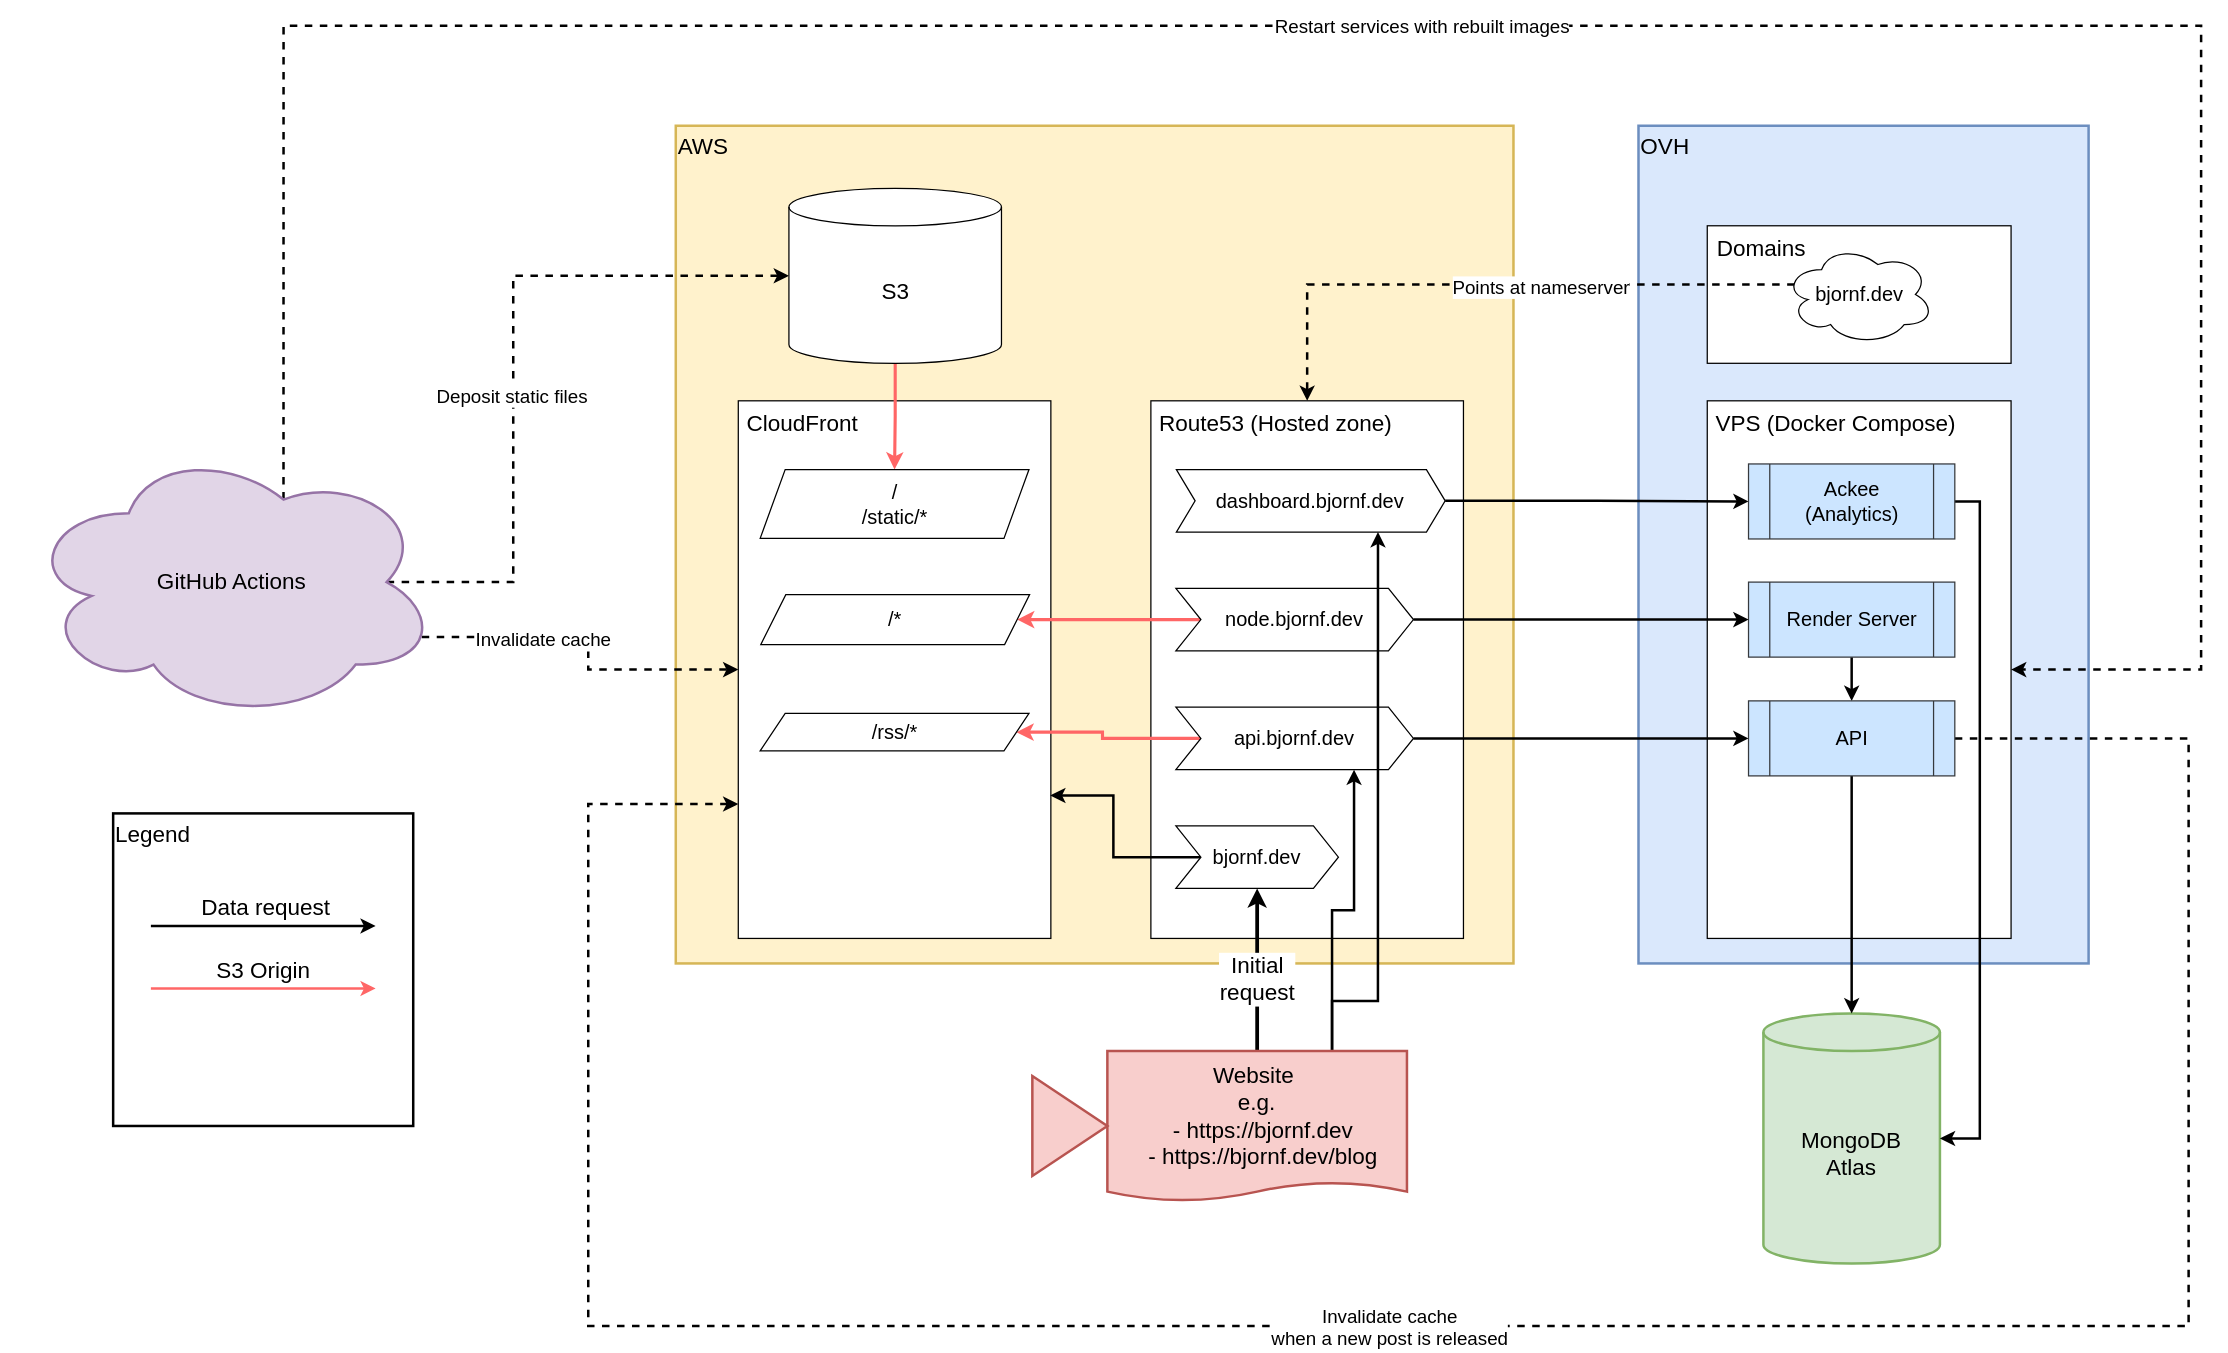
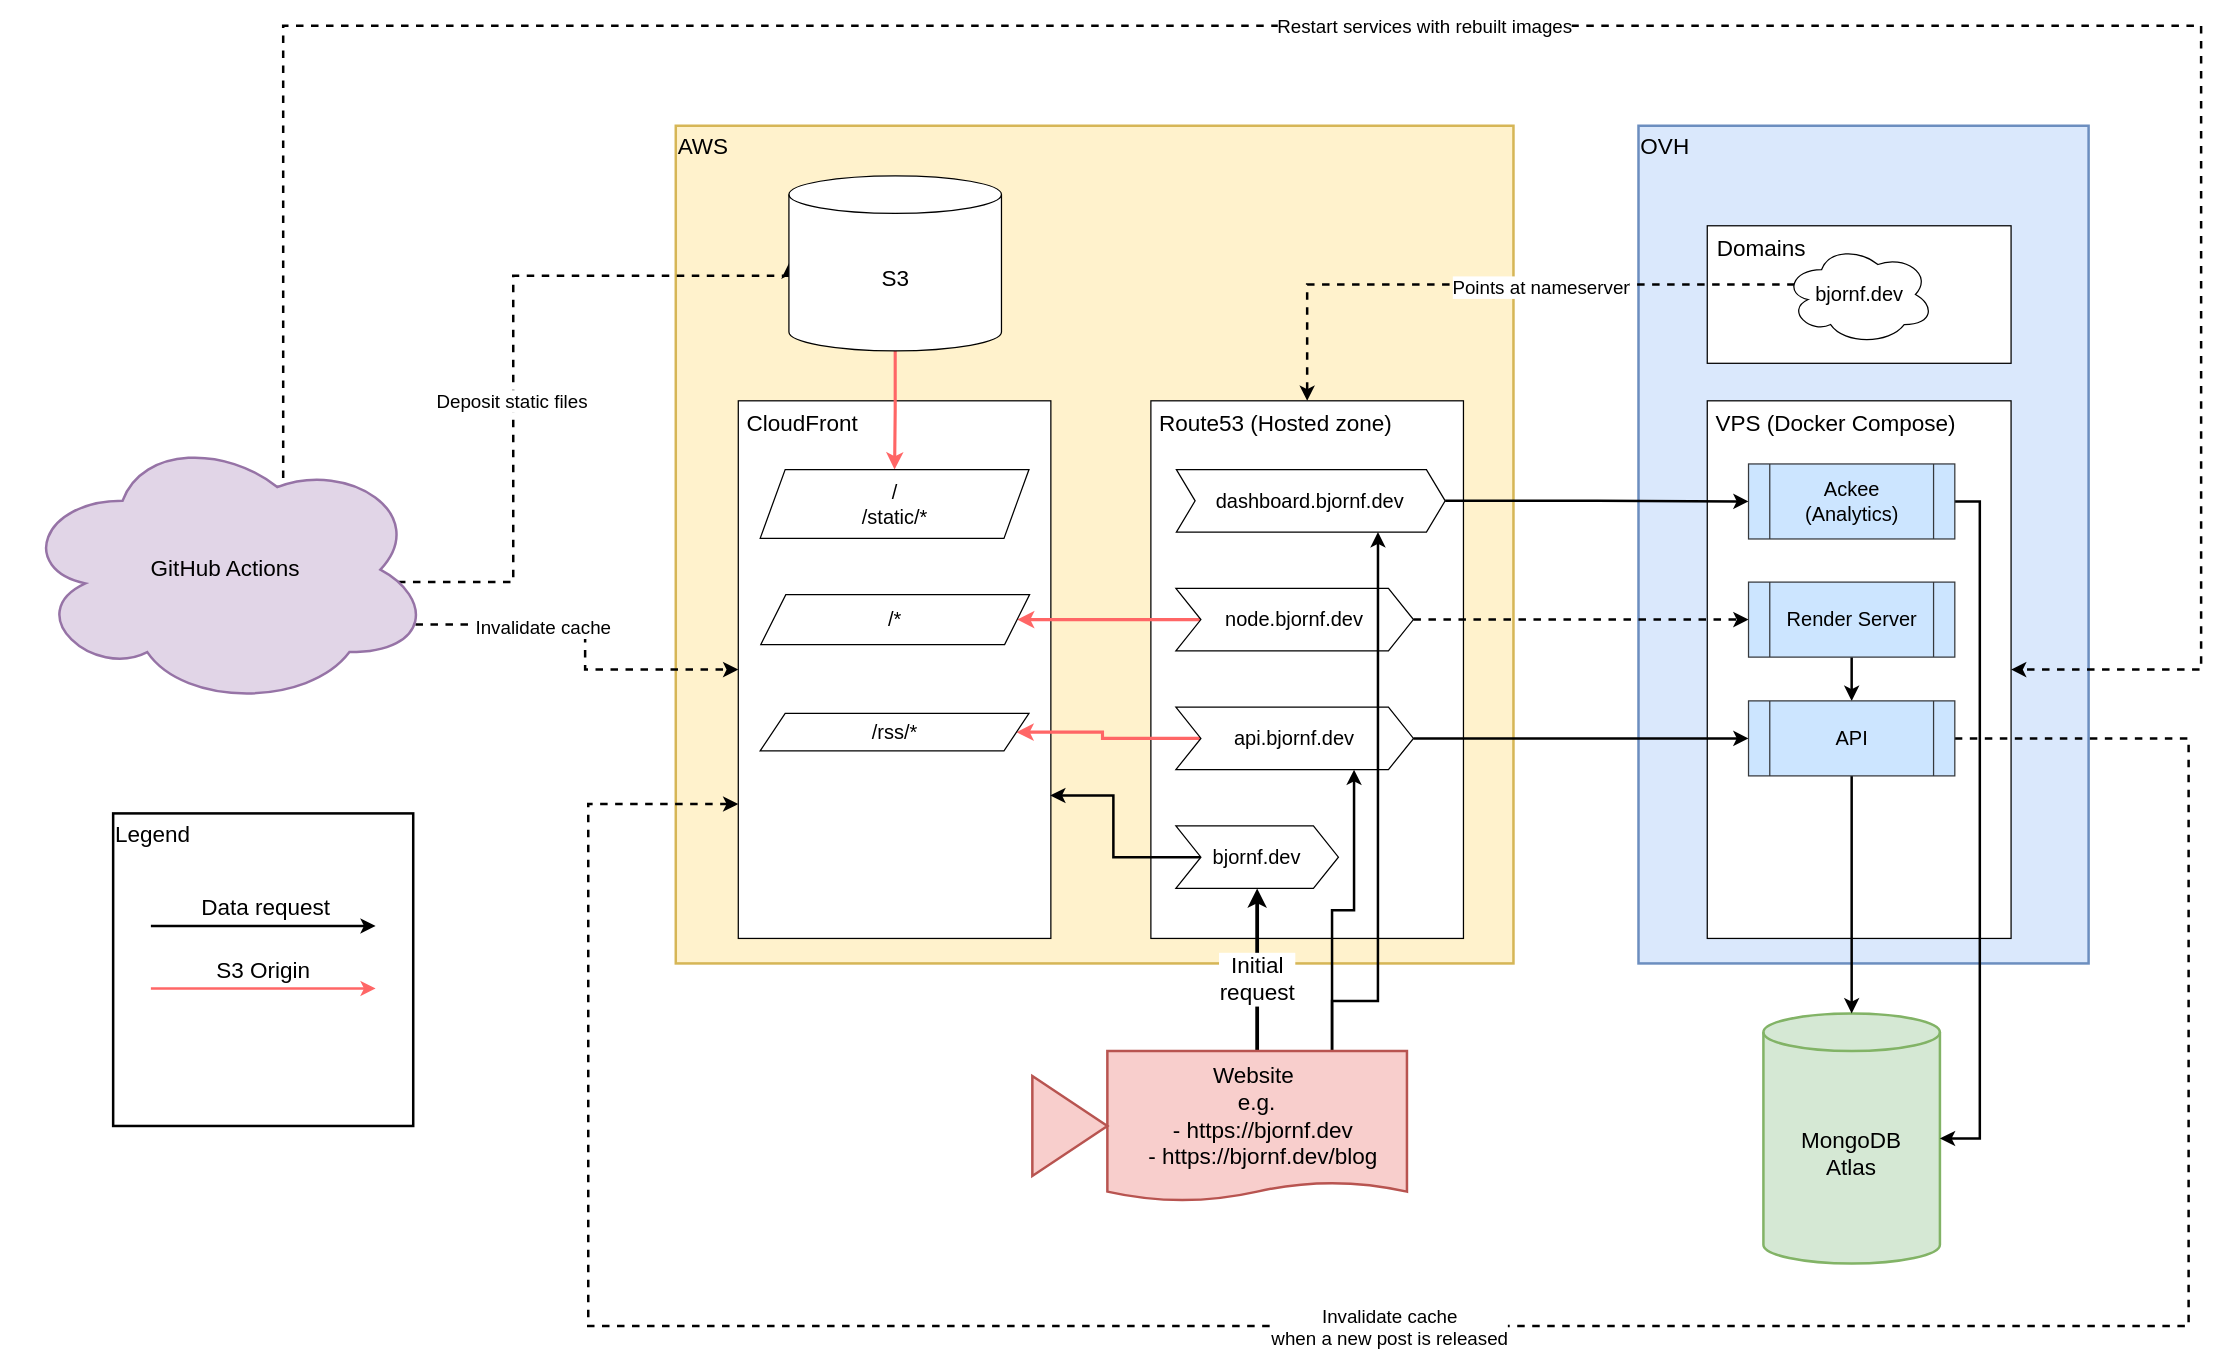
(895, 276) -> (895, 263)
(232, 582) -> (226, 569)
(1578, 619) -> (1578, 619)
